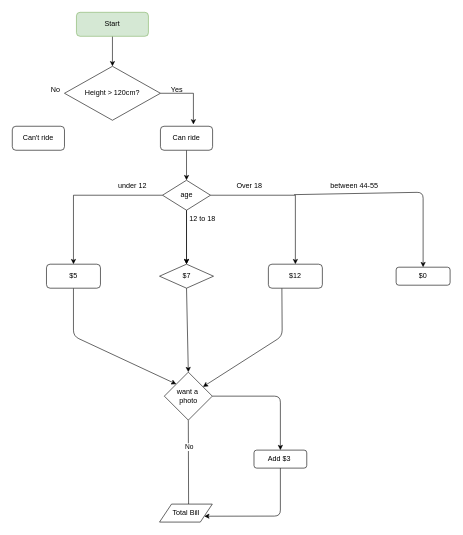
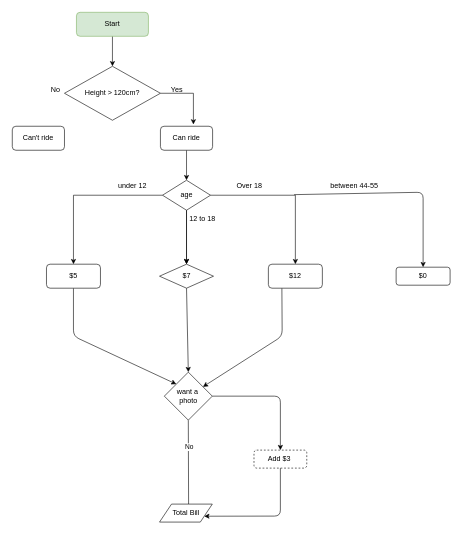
(281, 459) -> (281, 459)
